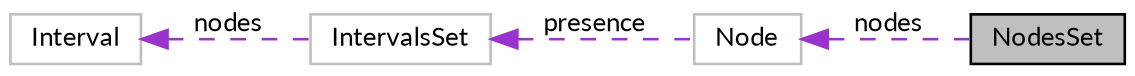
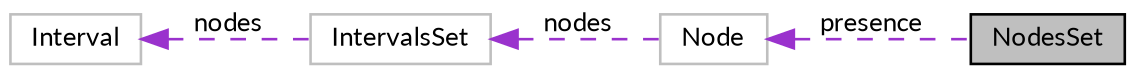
(592, 25) -> (575, 25)
(886, 25) -> (869, 25)
